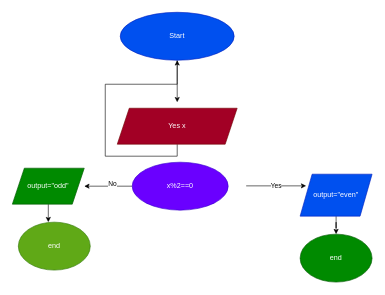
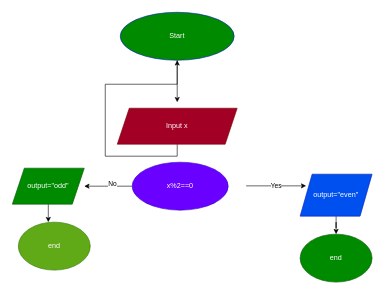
(177, 36) -> (177, 36)
(177, 126) -> (177, 126)
